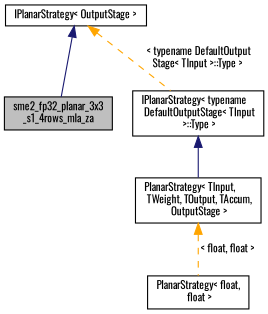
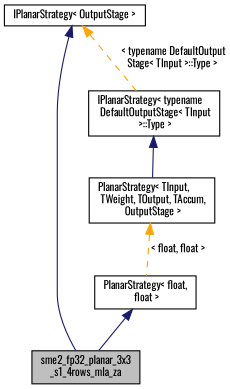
none -> (112, 334)
